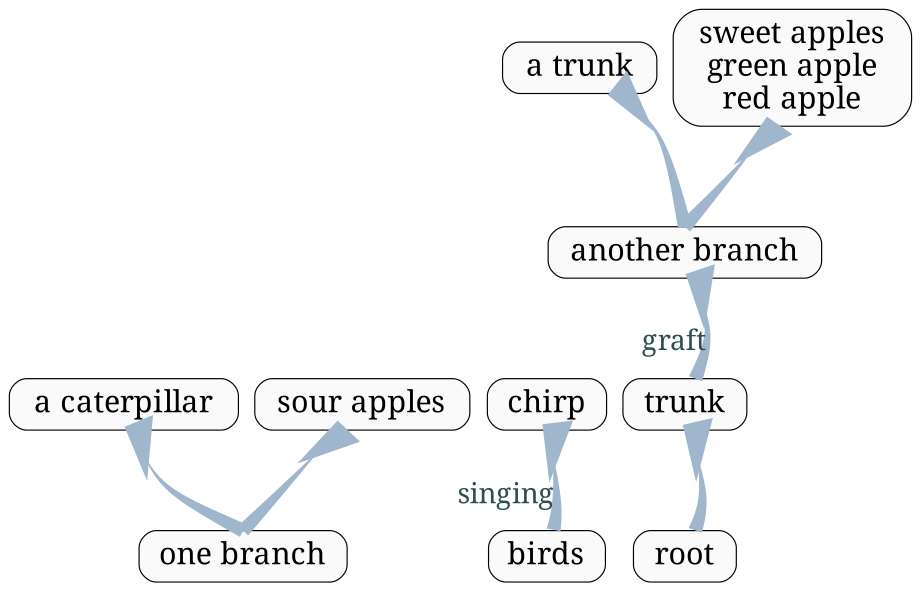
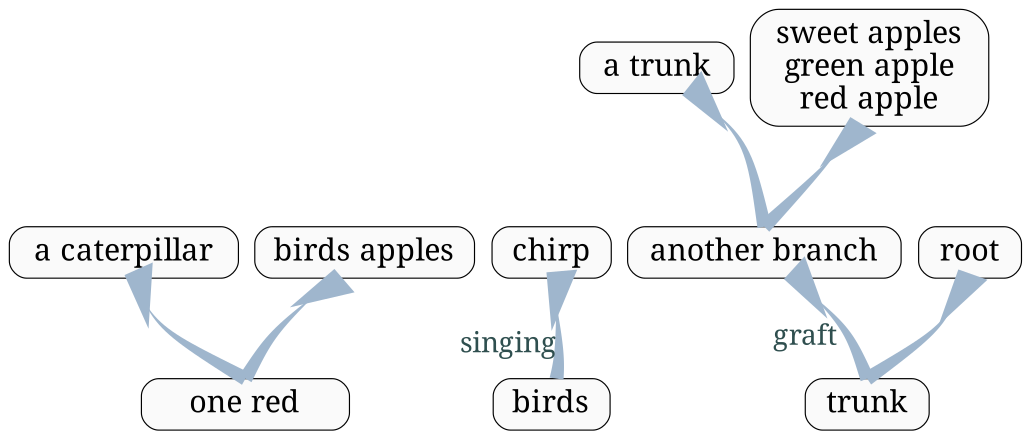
(362, 404) -> (365, 252)
(702, 492) -> (916, 345)
(243, 556) -> (245, 404)
